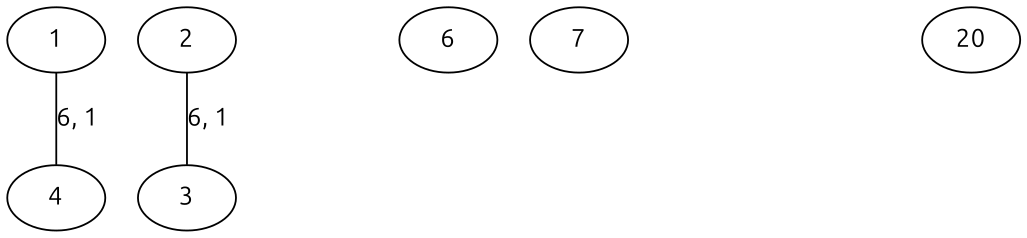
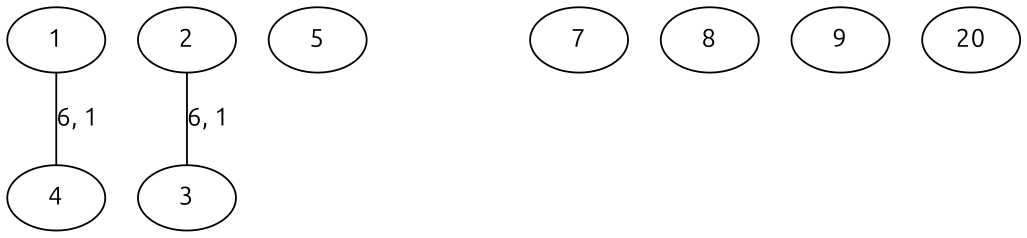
none -> (318, 40)
(448, 40) -> none
none -> (710, 40)
none -> (840, 40)
